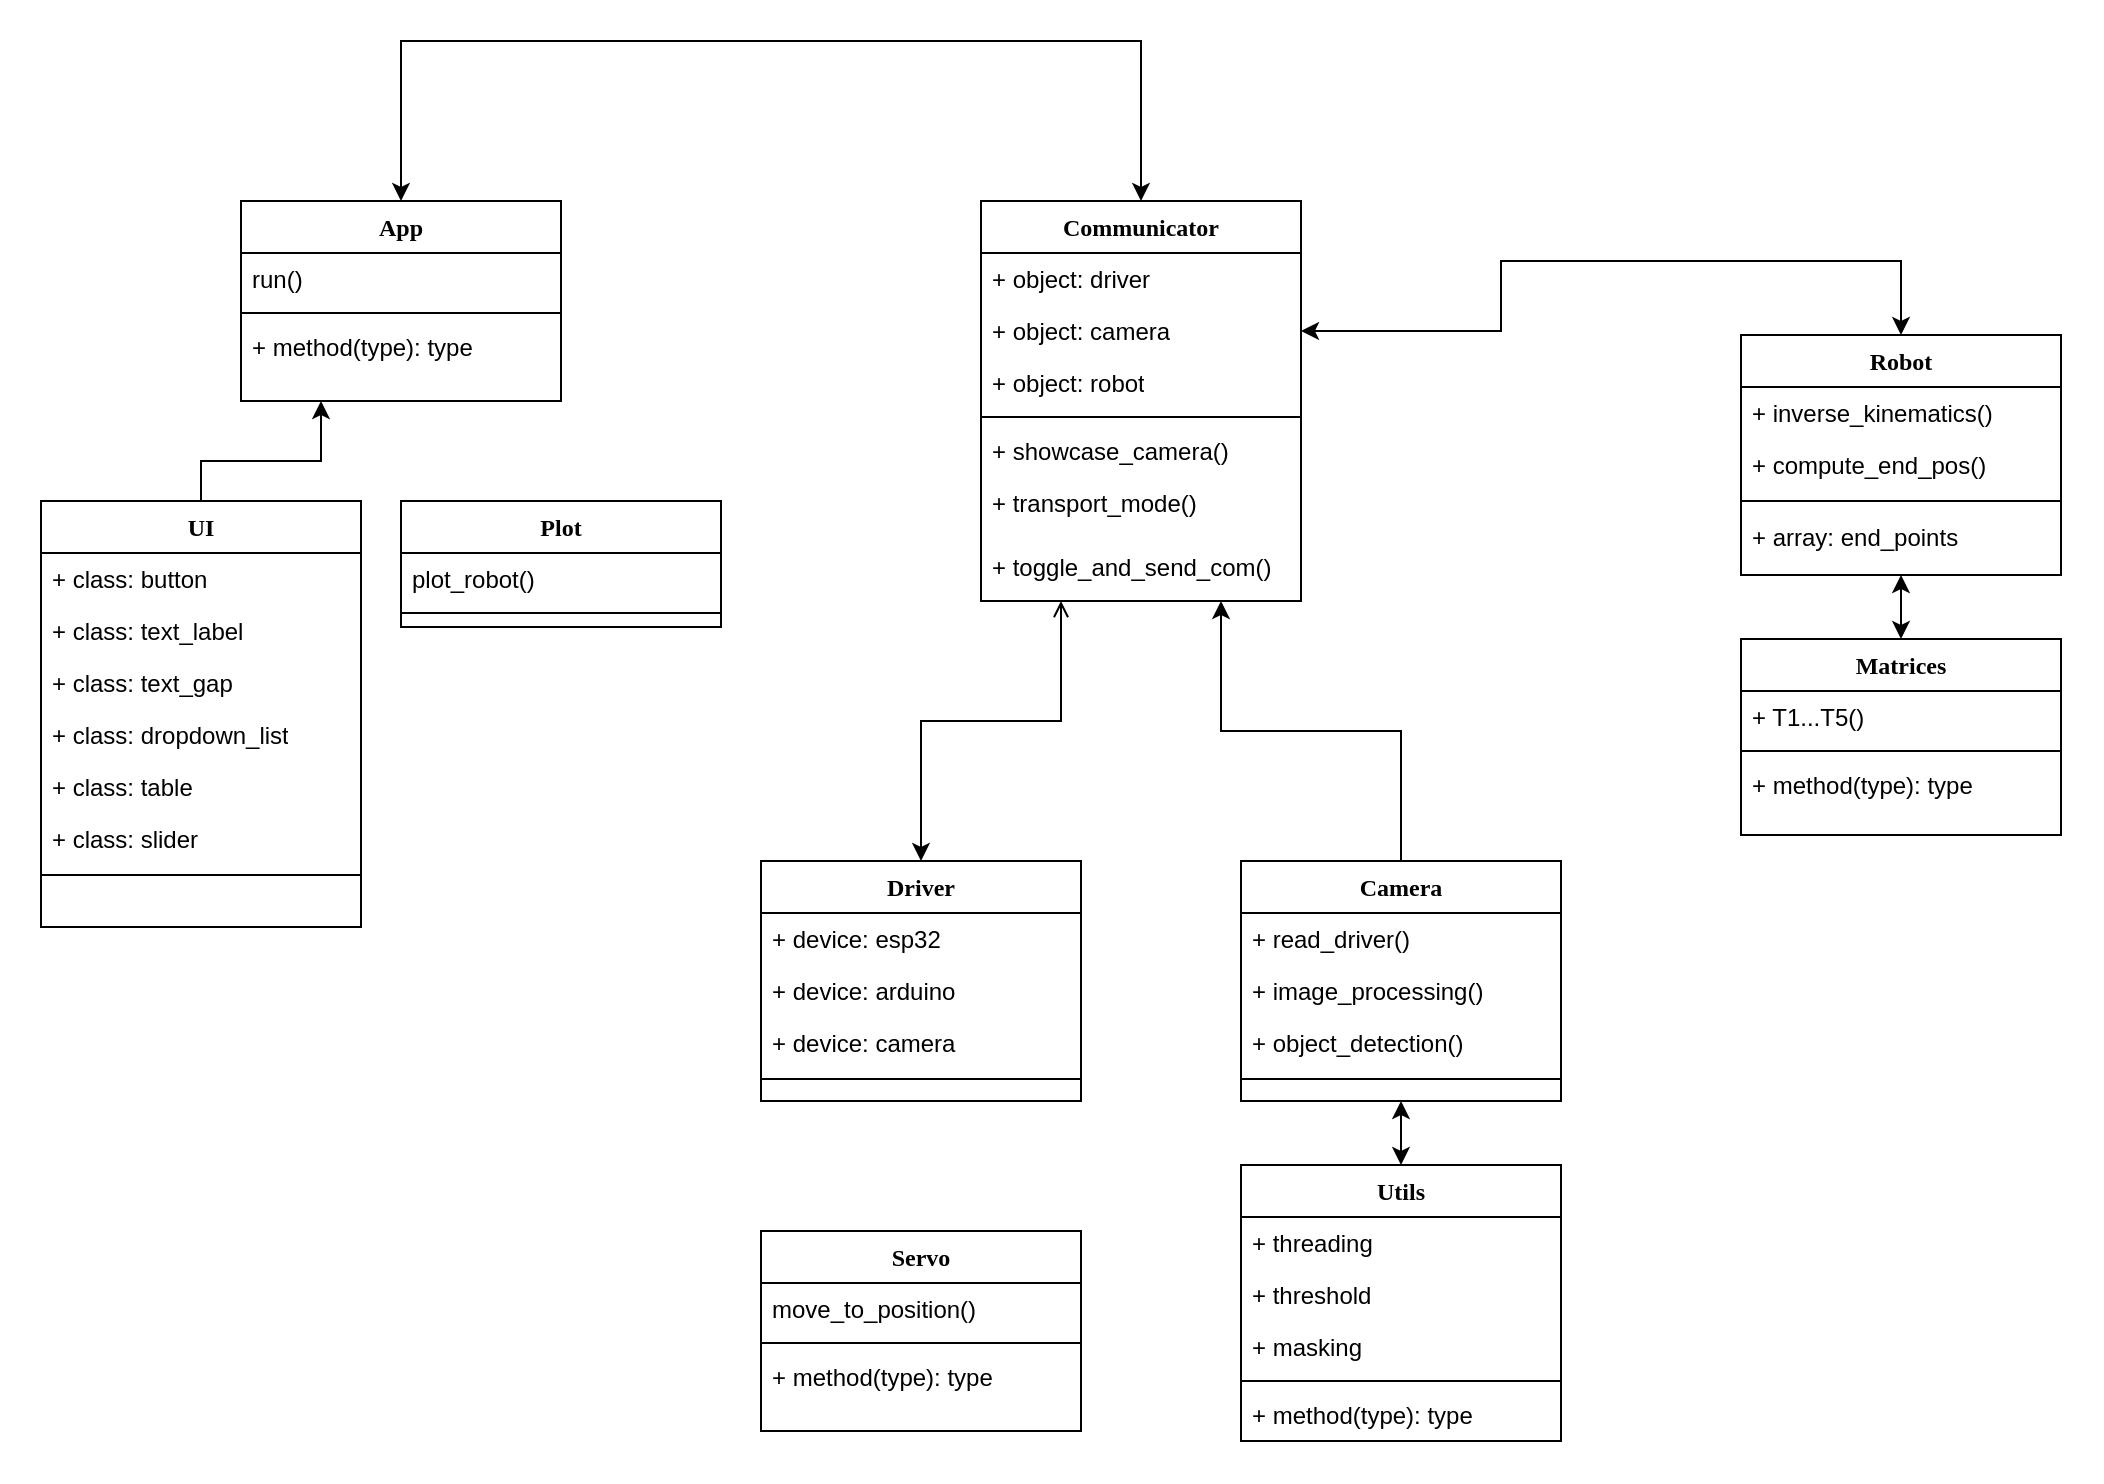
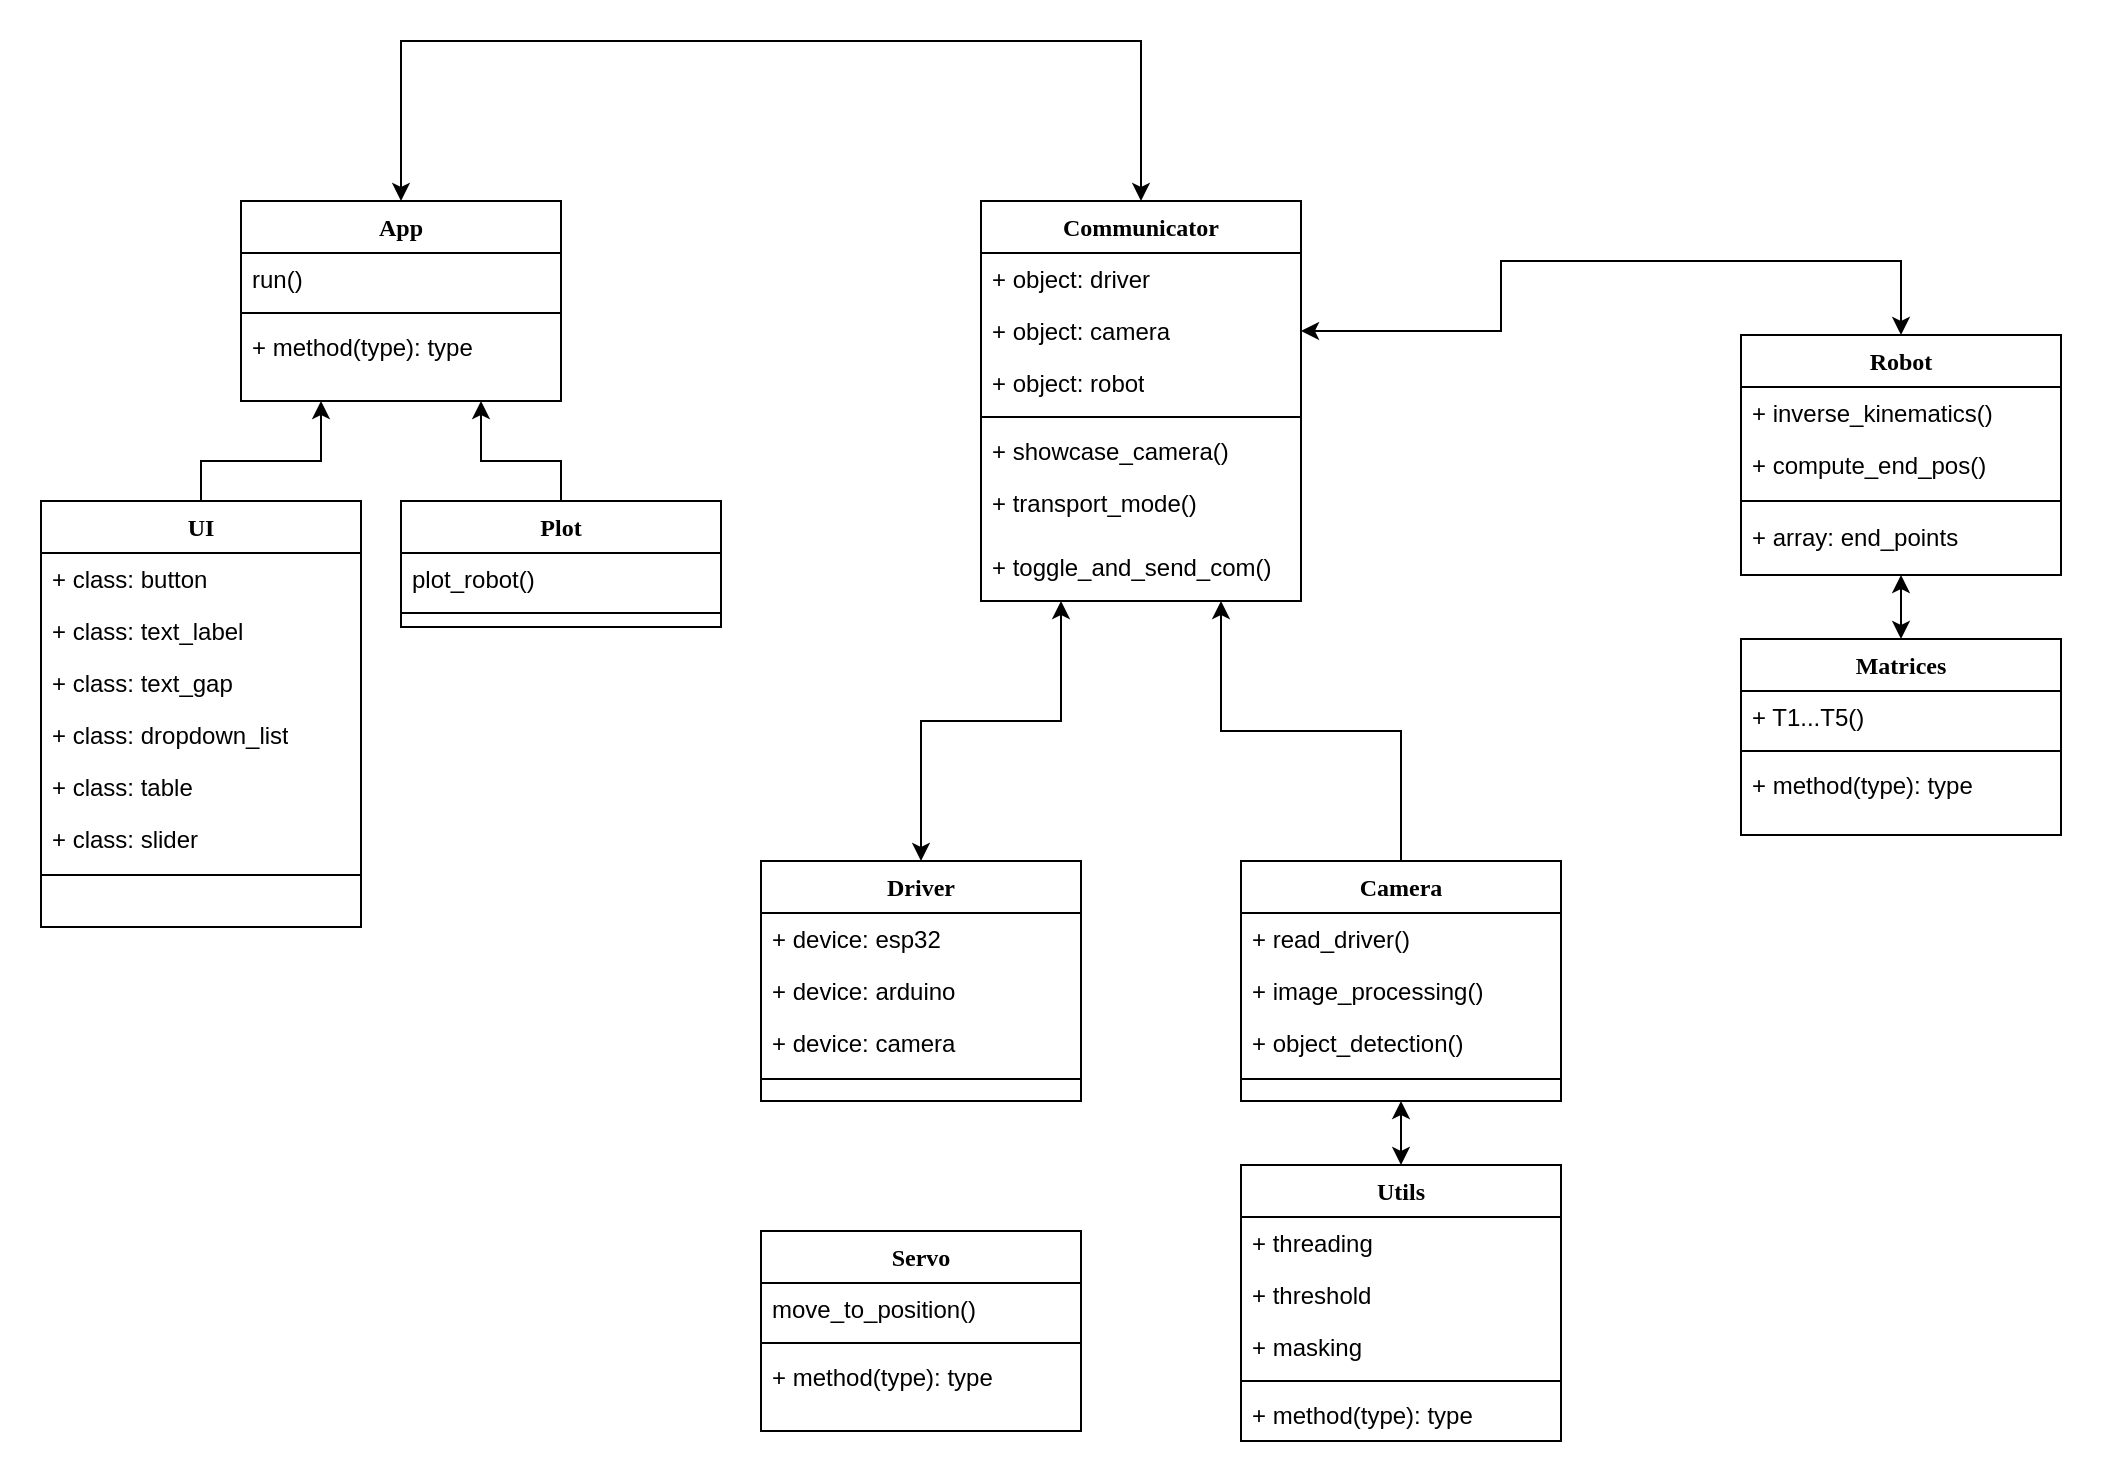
none -> (516, 461)
(1061, 613) -> (1061, 616)
